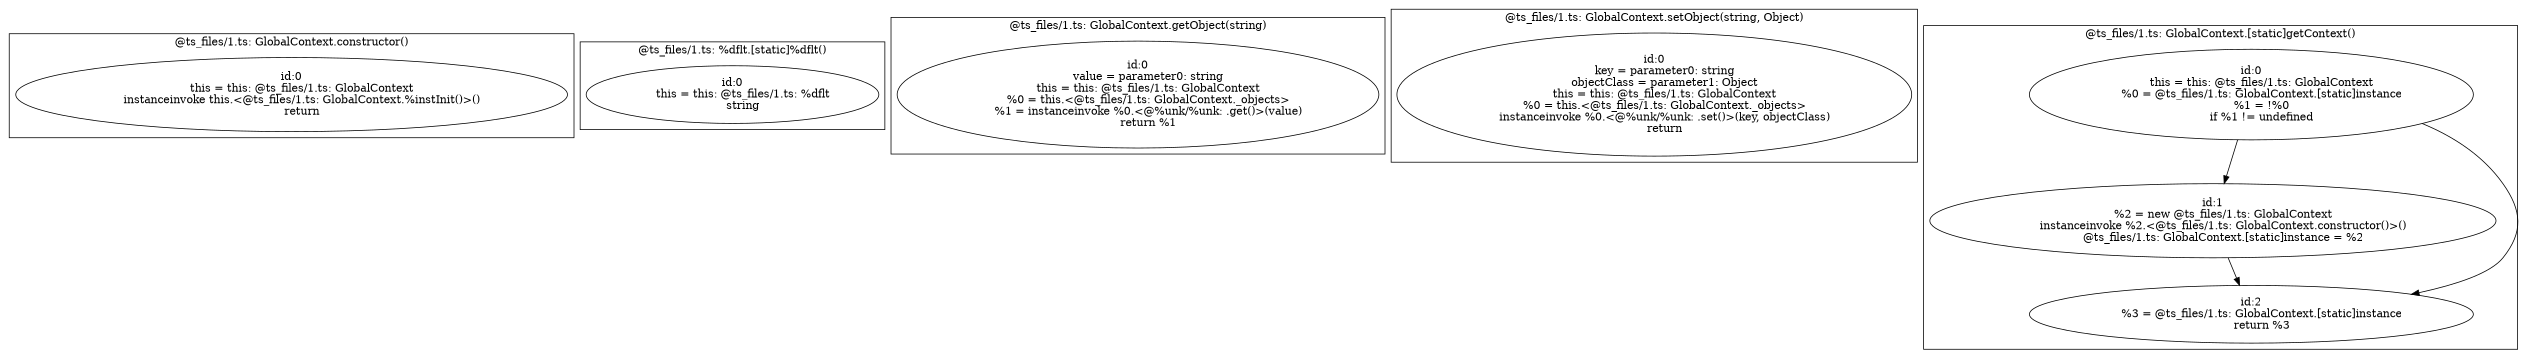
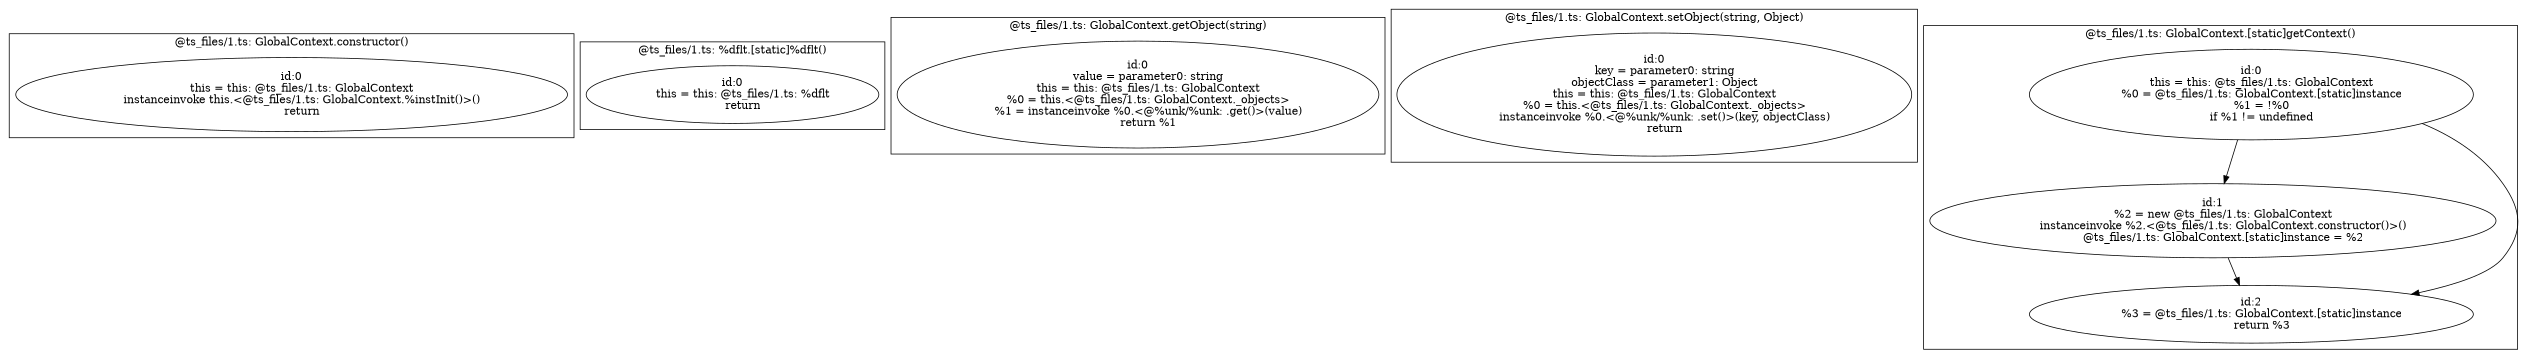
(733, 95) -> (733, 95)
